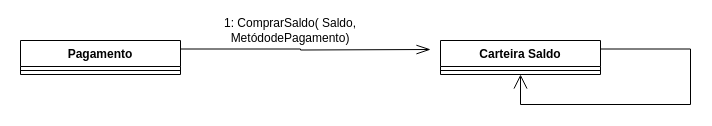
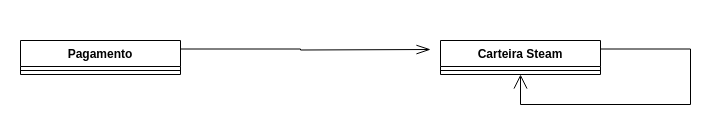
(291, 31) -> none
(520, 54) -> (520, 54)
